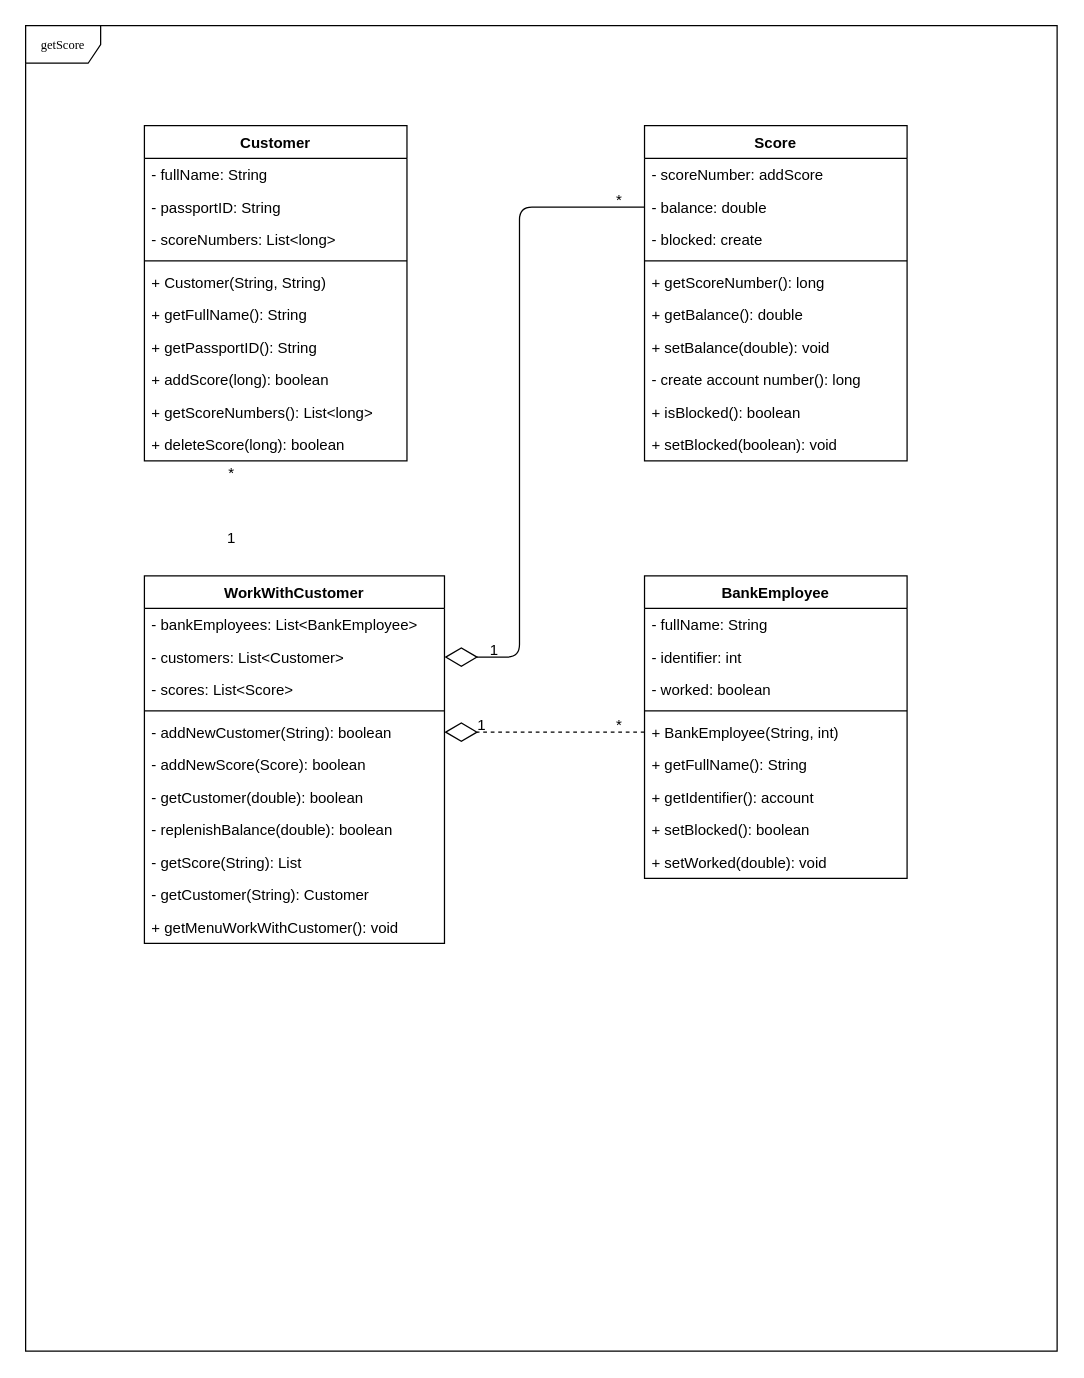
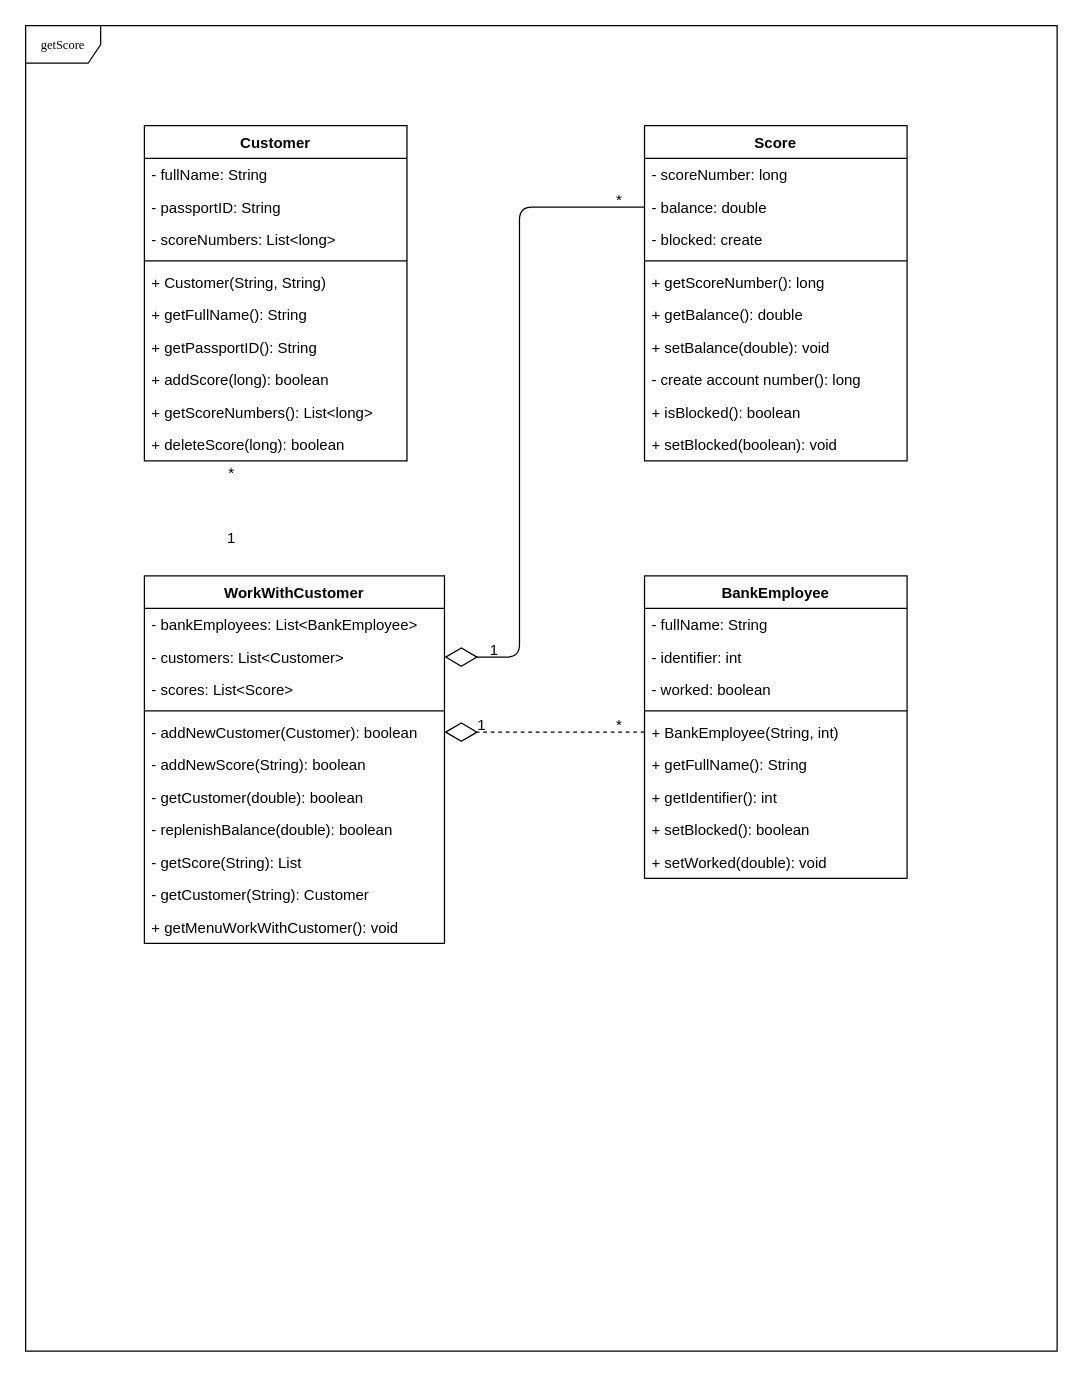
(742, 175) -> (723, 175)
(280, 733) -> (290, 733)
(265, 765) -> (268, 765)
(751, 798) -> (732, 798)
